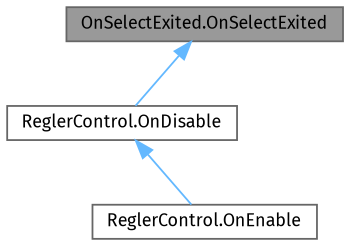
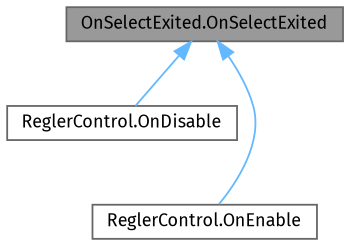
(170, 180) -> (255, 132)
